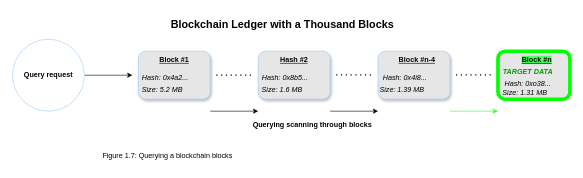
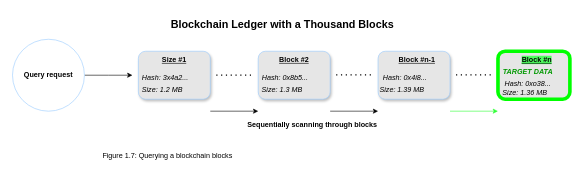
(174, 60) -> (174, 60)
(294, 60) -> (294, 60)
(417, 60) -> (417, 60)
(165, 78) -> (165, 78)
(162, 90) -> (162, 90)
(282, 90) -> (282, 90)
(525, 93) -> (525, 93)
(313, 125) -> (313, 125)
